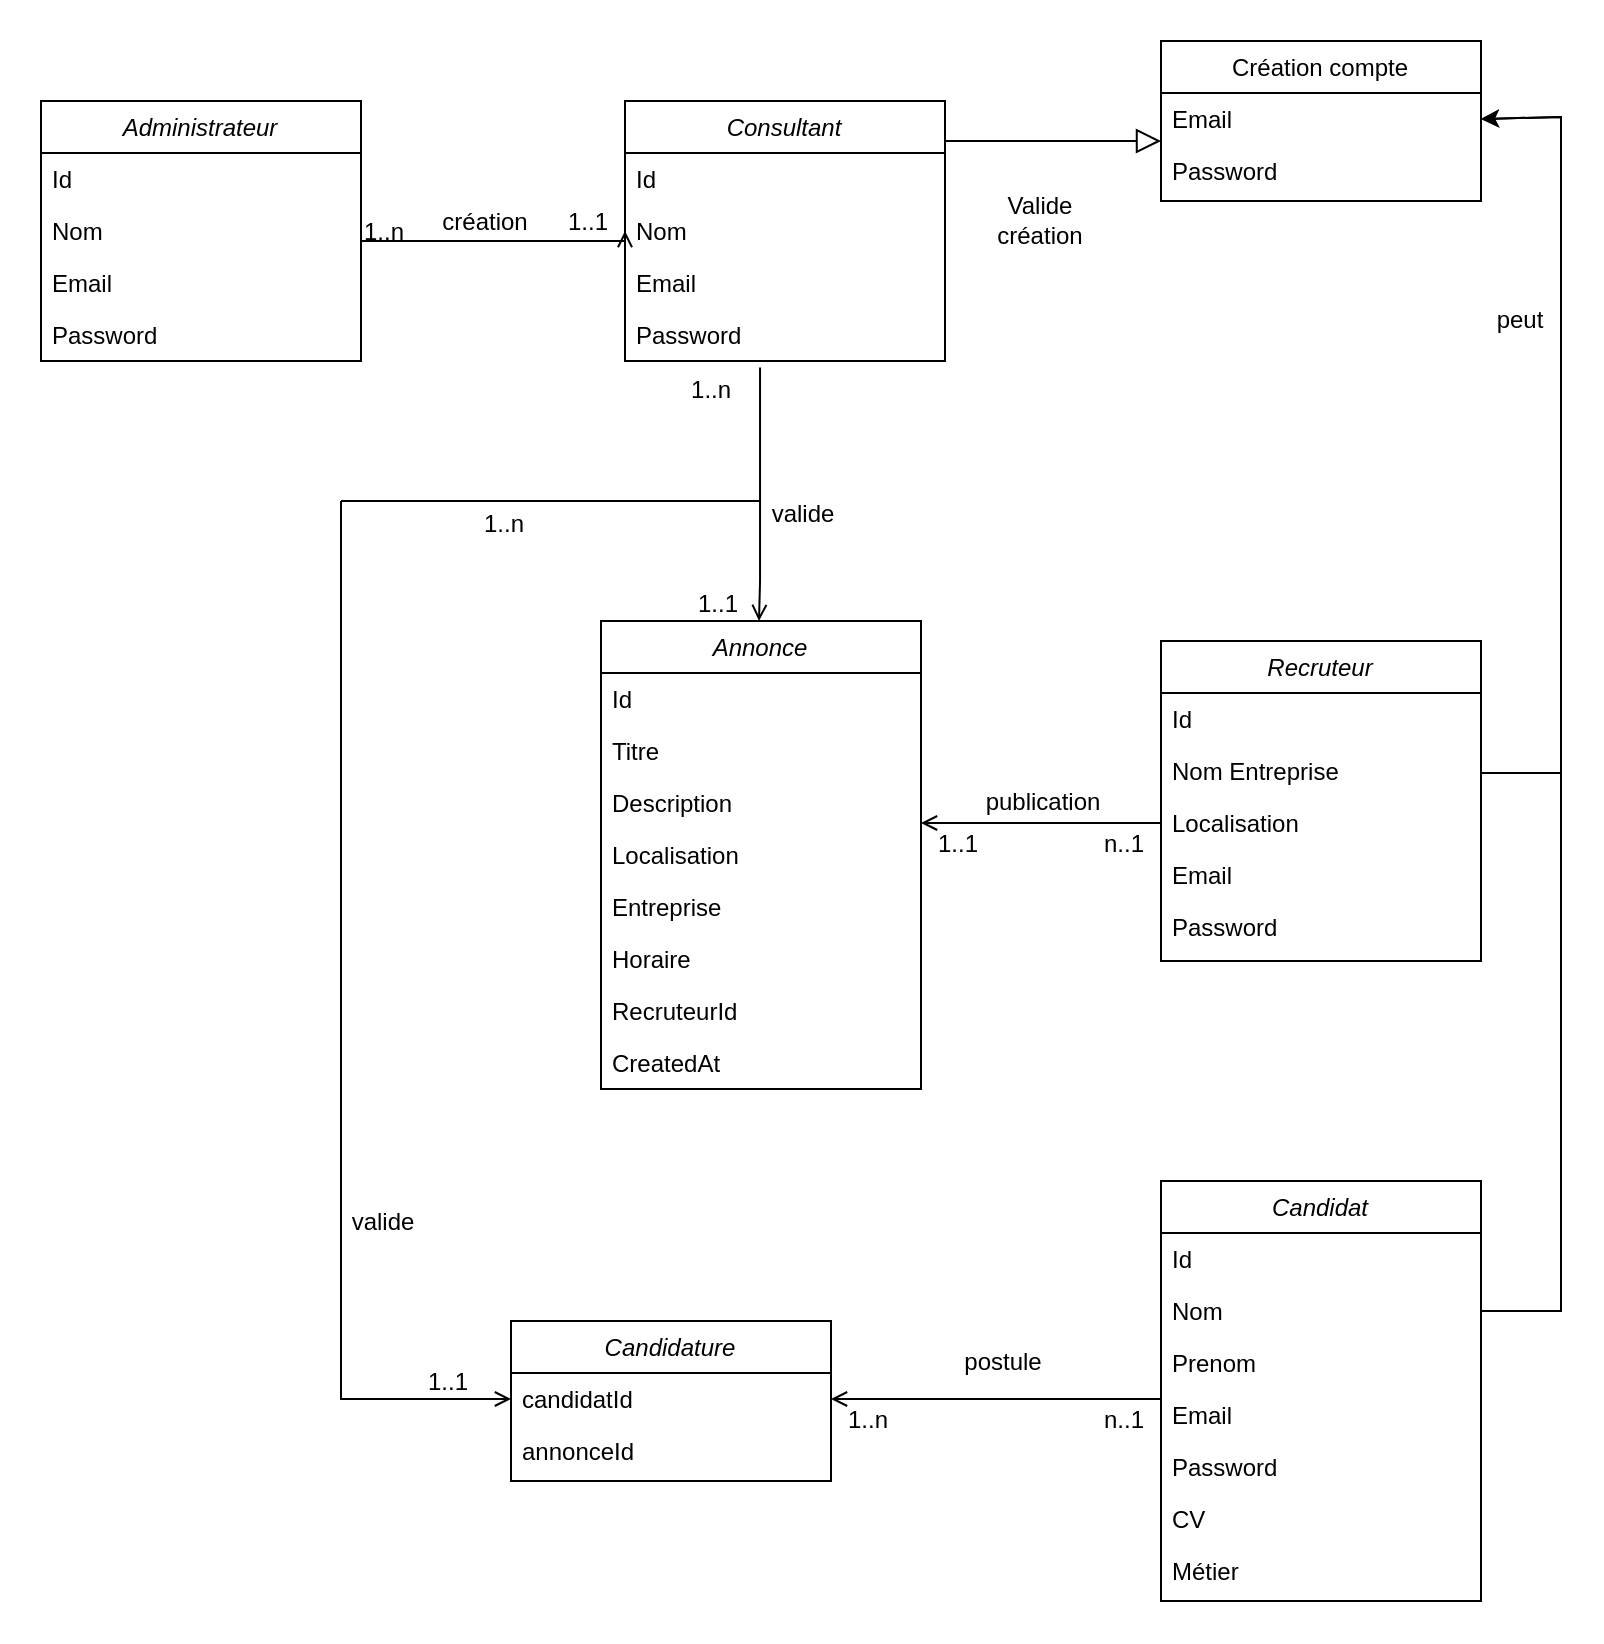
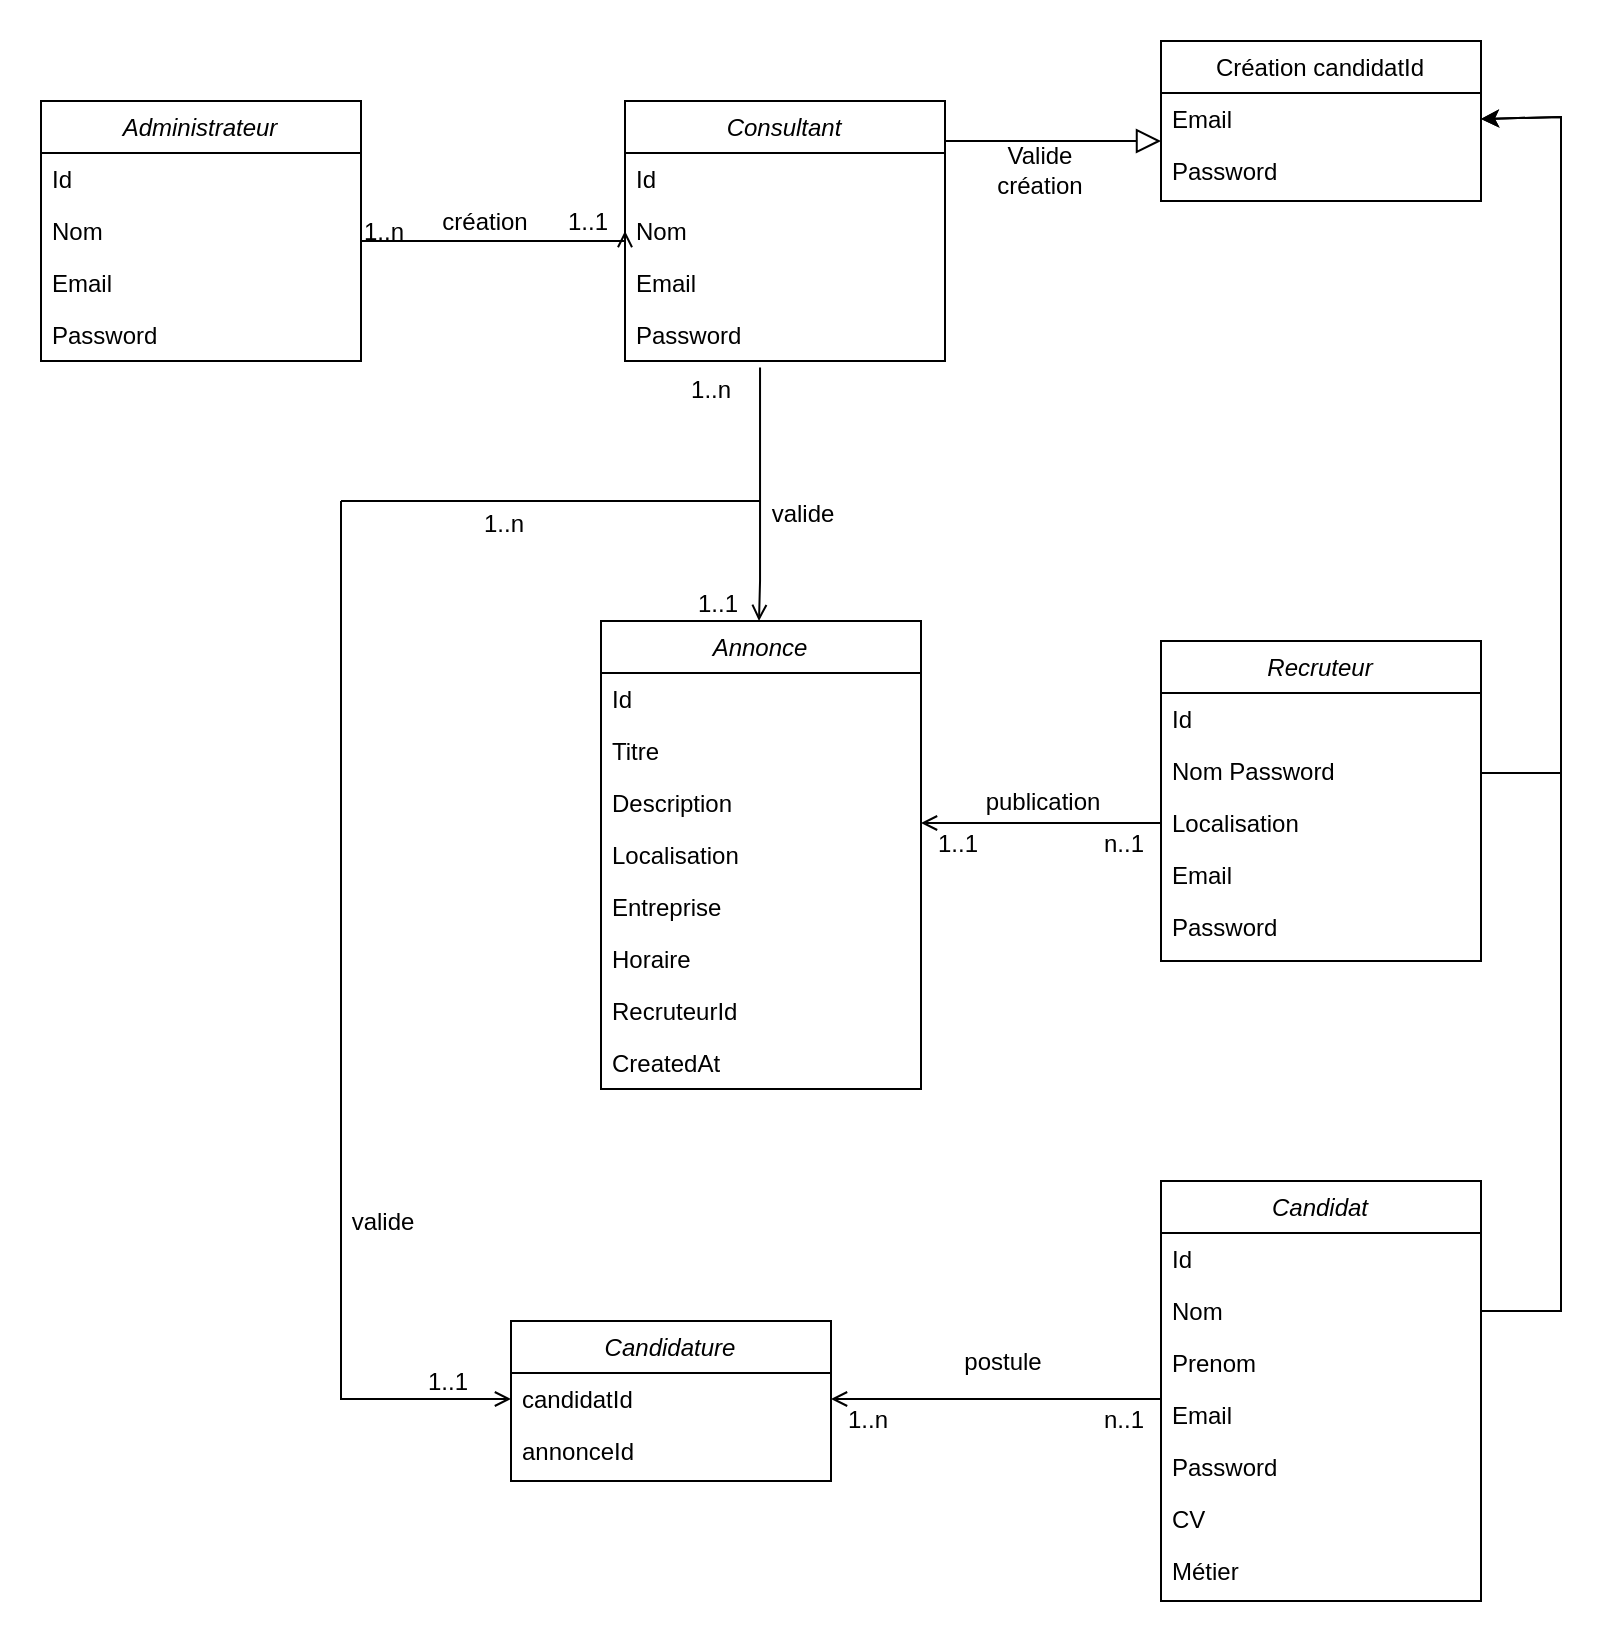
(1320, 68) -> (1320, 68)
(1041, 221) -> (1041, 171)
(1521, 321) -> none
(1260, 772) -> (1250, 772)
